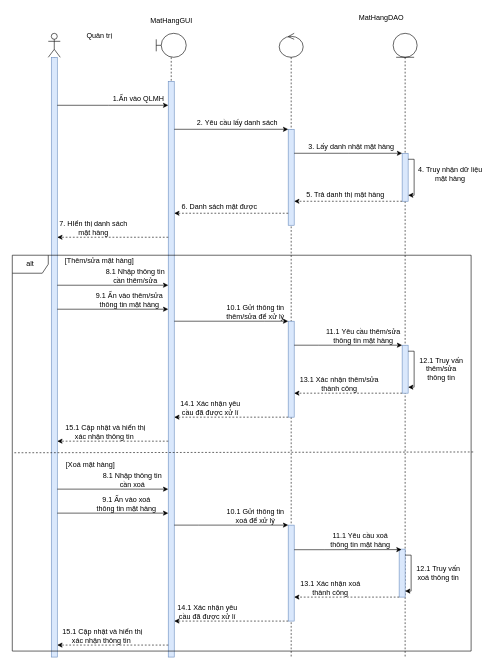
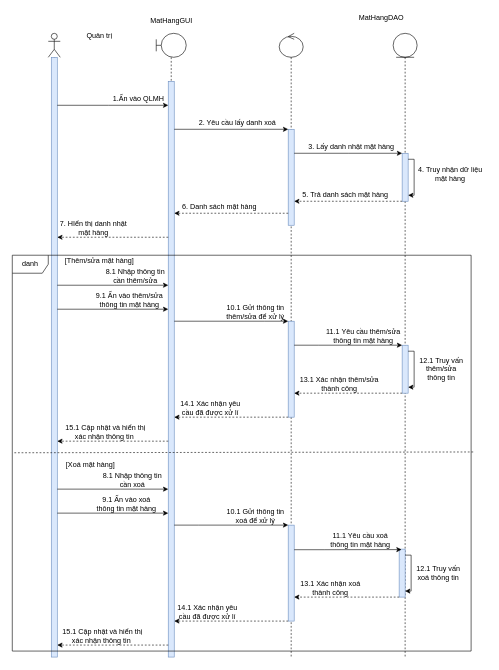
(238, 123) -> (238, 123)
(346, 195) -> (346, 195)
(220, 207) -> (220, 207)
(94, 228) -> (94, 228)
(30, 264) -> (30, 264)
